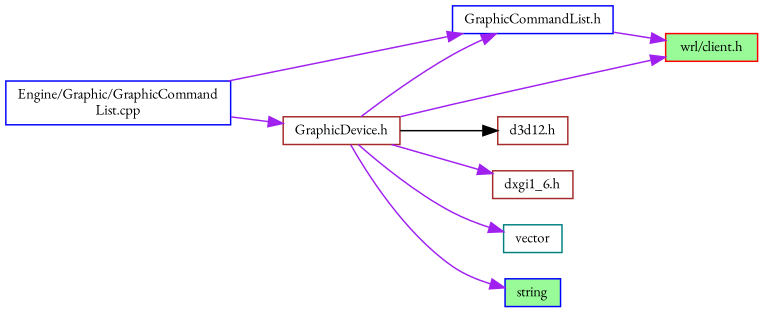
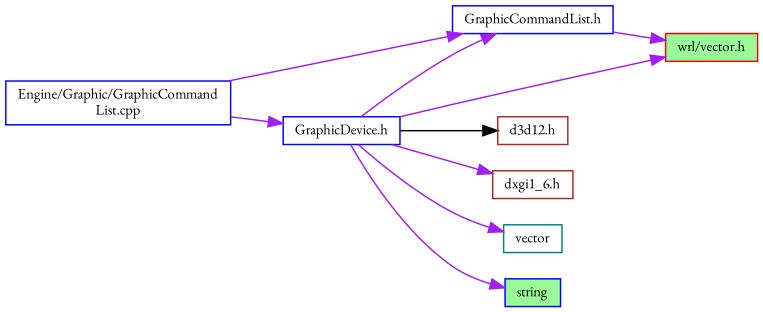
(712, 47) -> (712, 47)
(342, 131) -> (342, 131)
